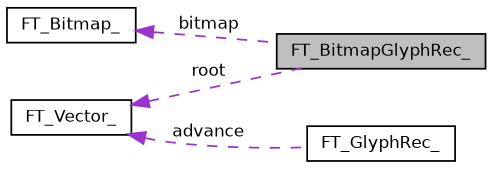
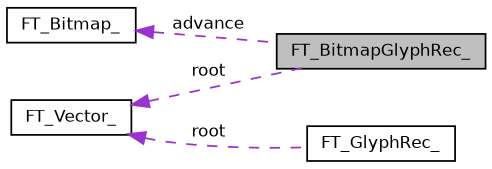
(206, 24) -> (206, 24)
(206, 132) -> (206, 132)
